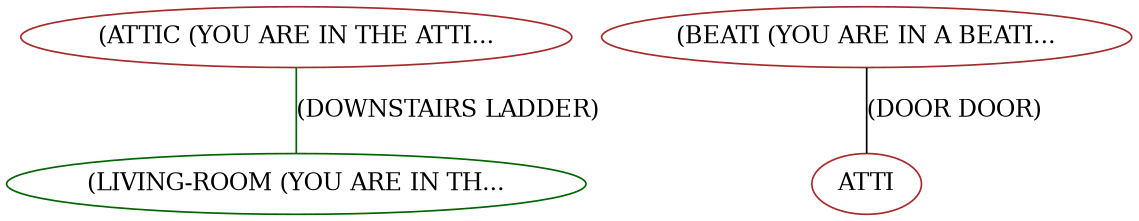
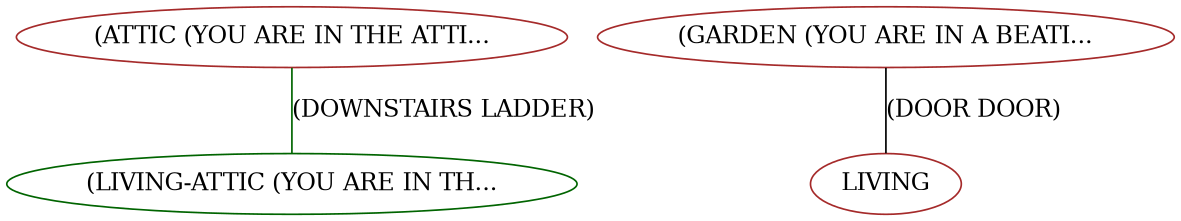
(867, 37) -> (886, 37)
(296, 184) -> (292, 184)
(867, 184) -> (886, 184)
